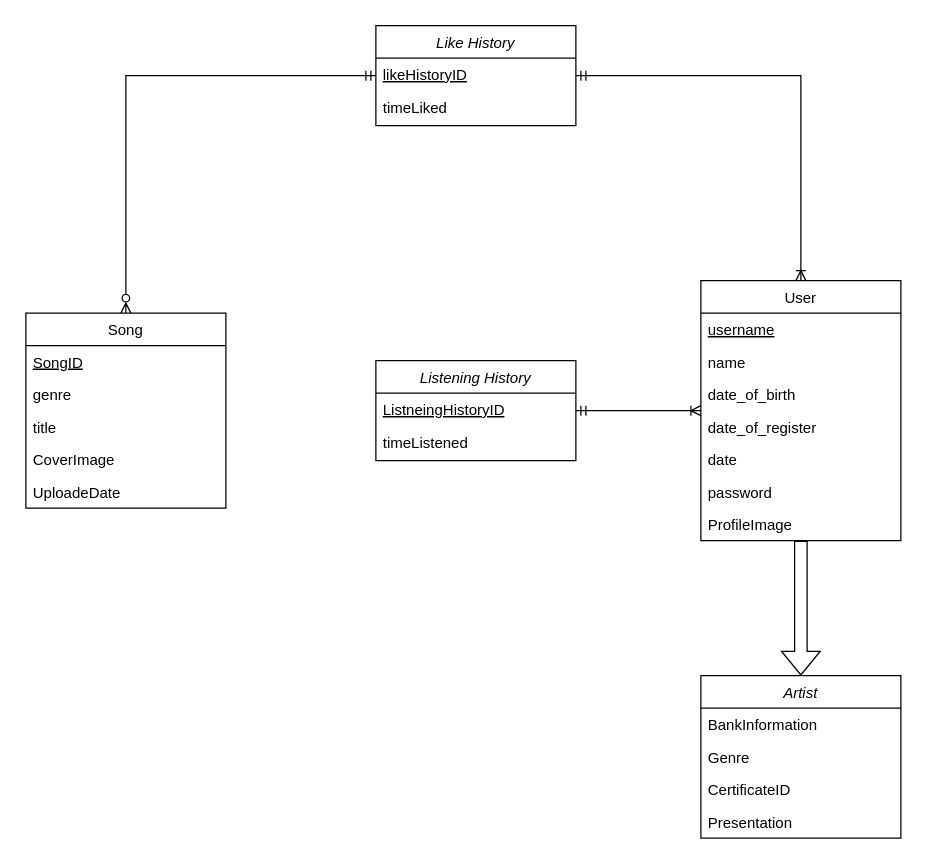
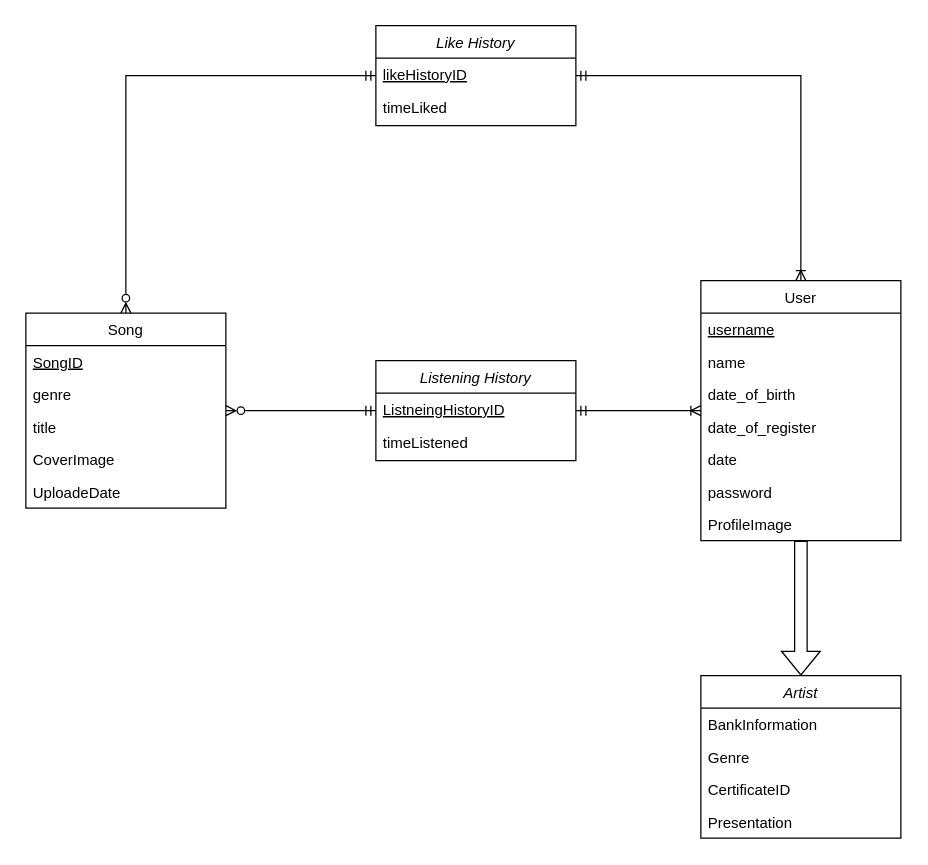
none -> (309, 411)
